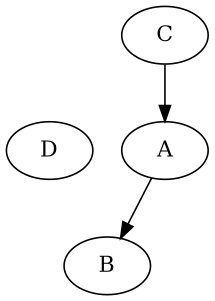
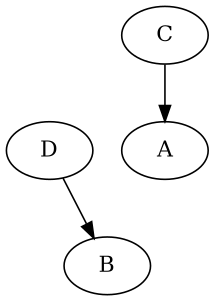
(140, 201) -> (75, 201)
